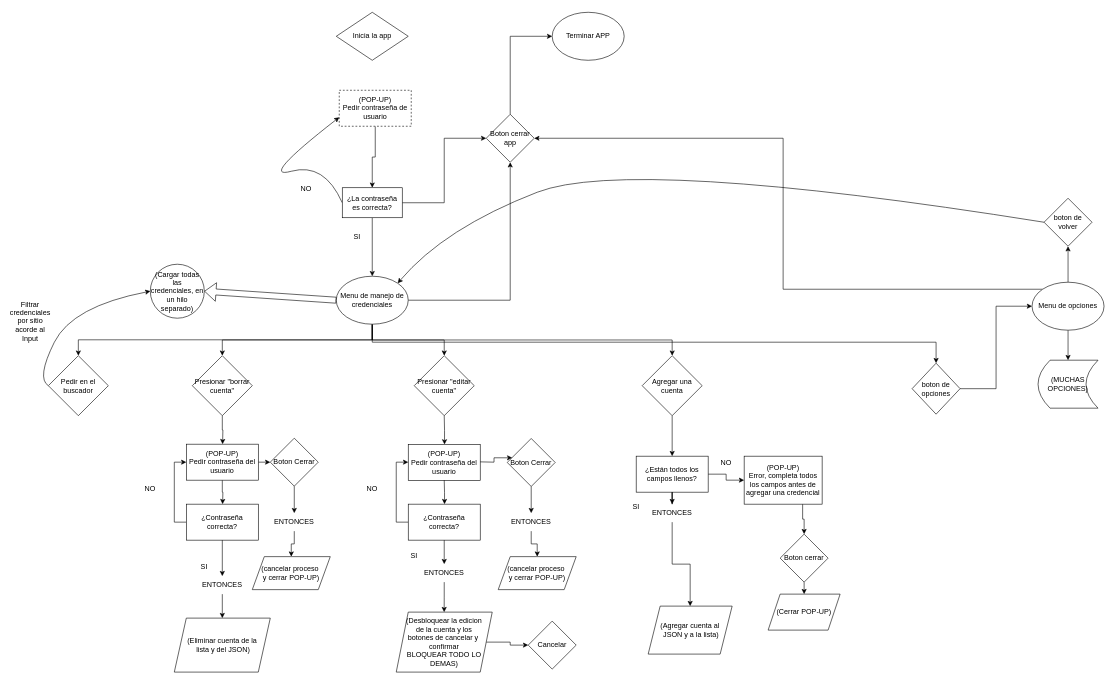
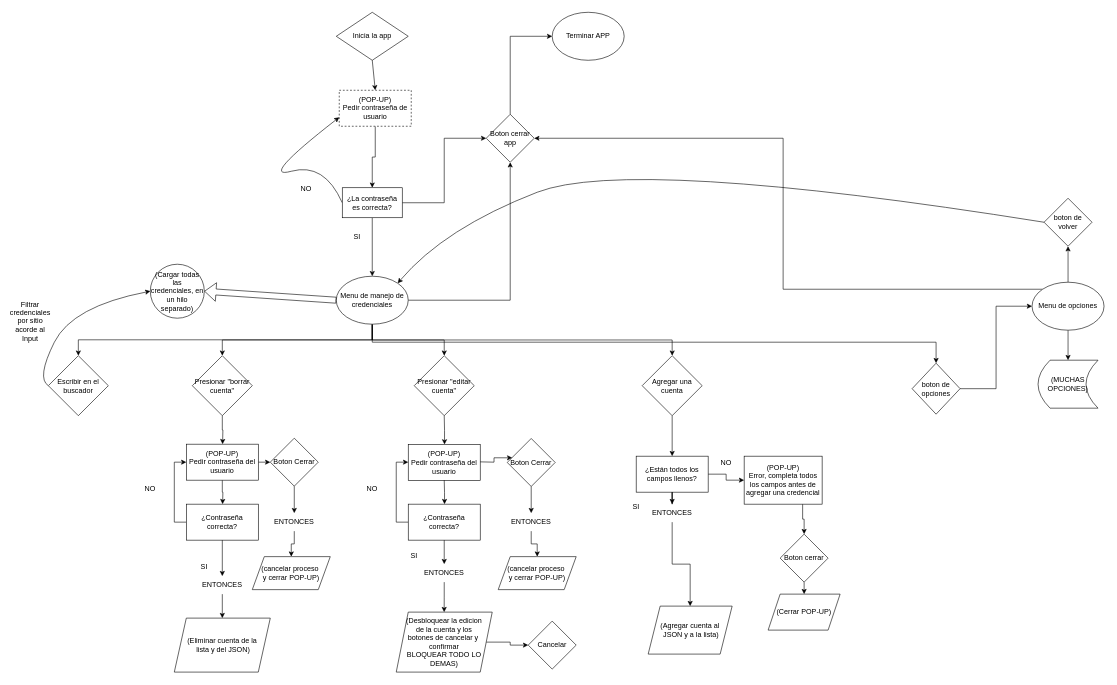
none -> (374, 73)
(78, 386) -> (78, 386)
